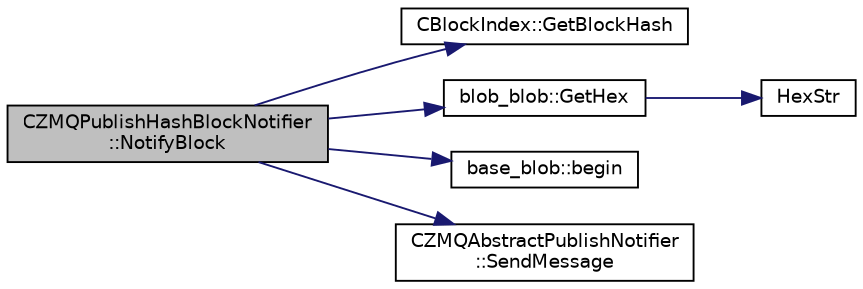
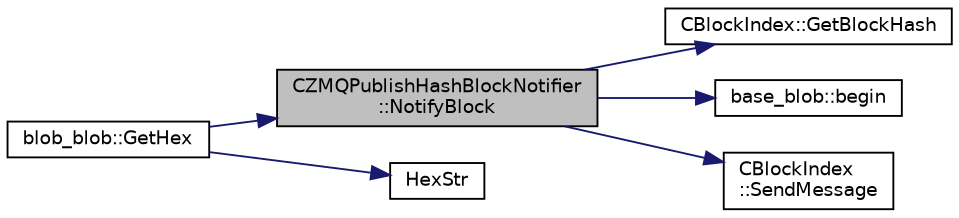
(376, 114) -> (234, 124)
(545, 253) -> (809, 181)
